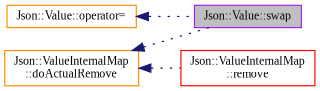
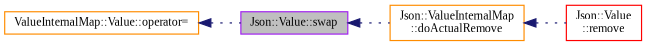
(72, 16) -> (102, 23)
(176, 37) -> (375, 23)
(248, 68) -> (604, 23)
